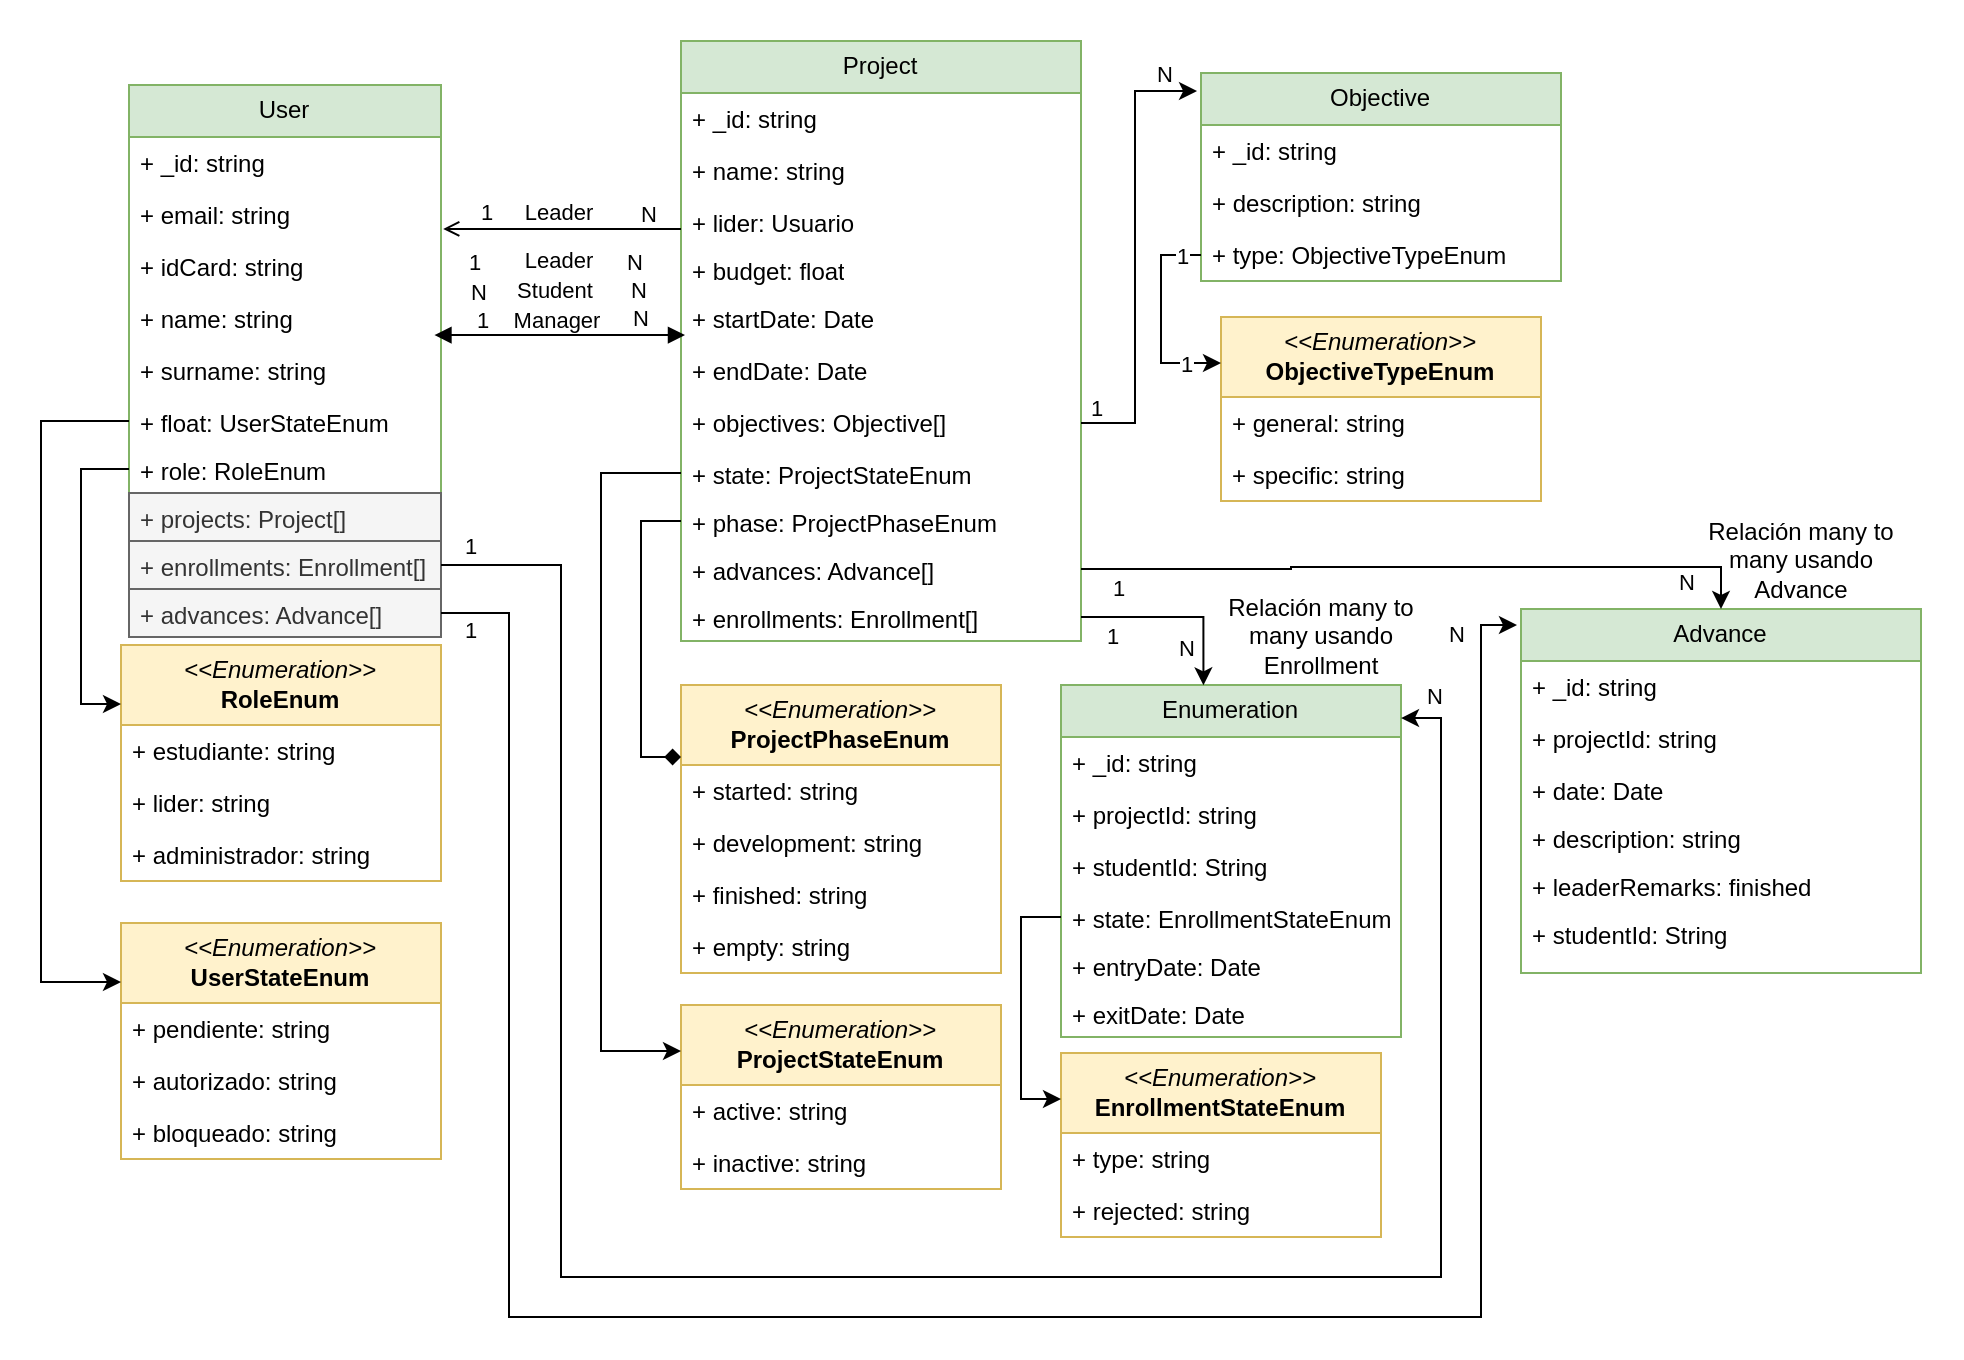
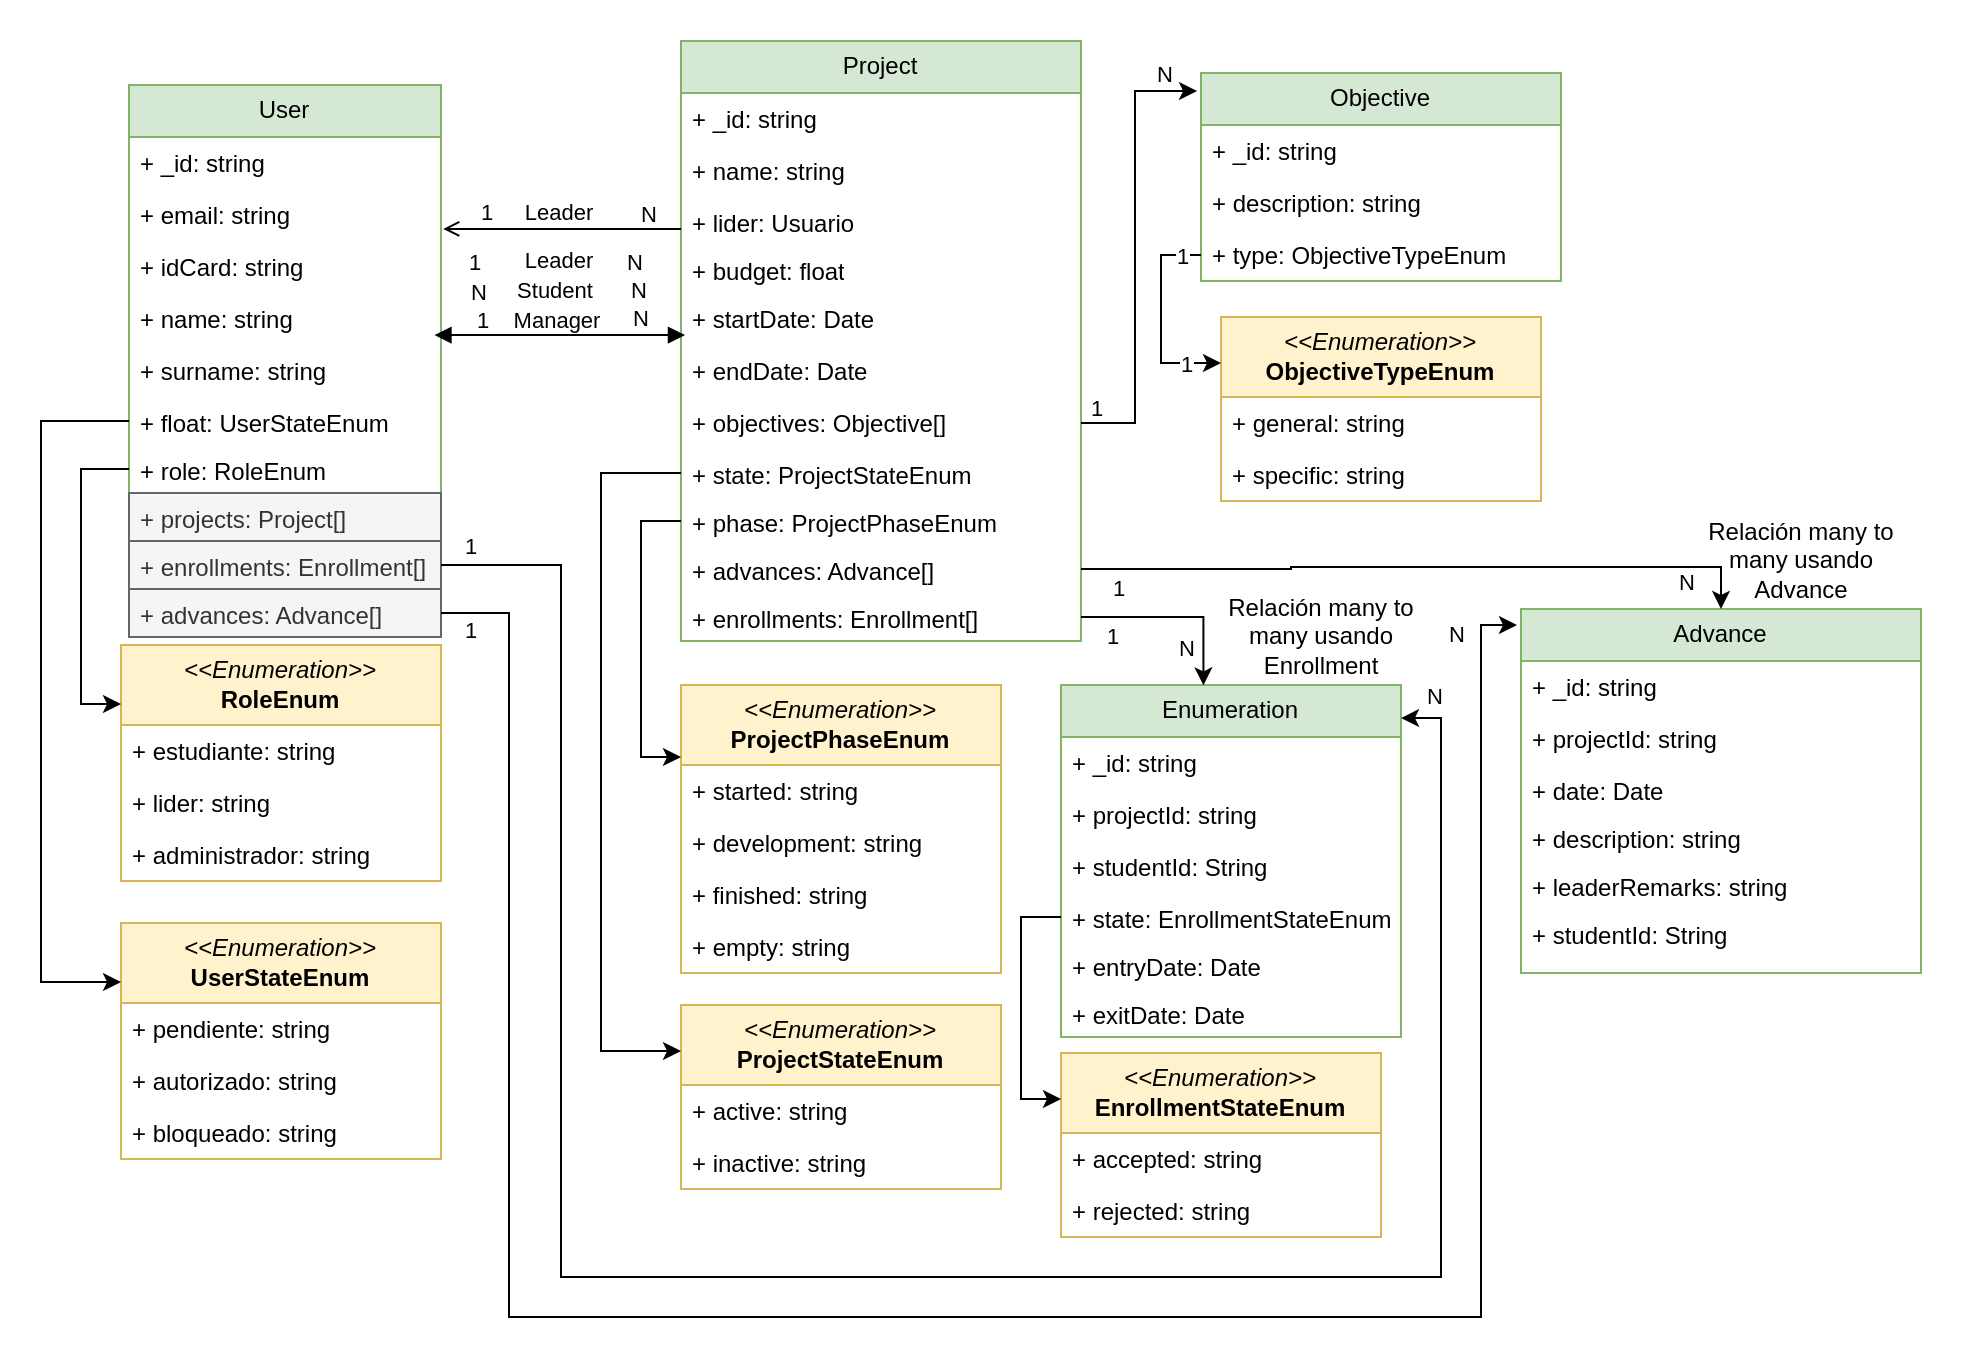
(664, 757) -> (665, 757)
(1682, 889) -> (1672, 889)
(1155, 1161) -> (1181, 1161)
